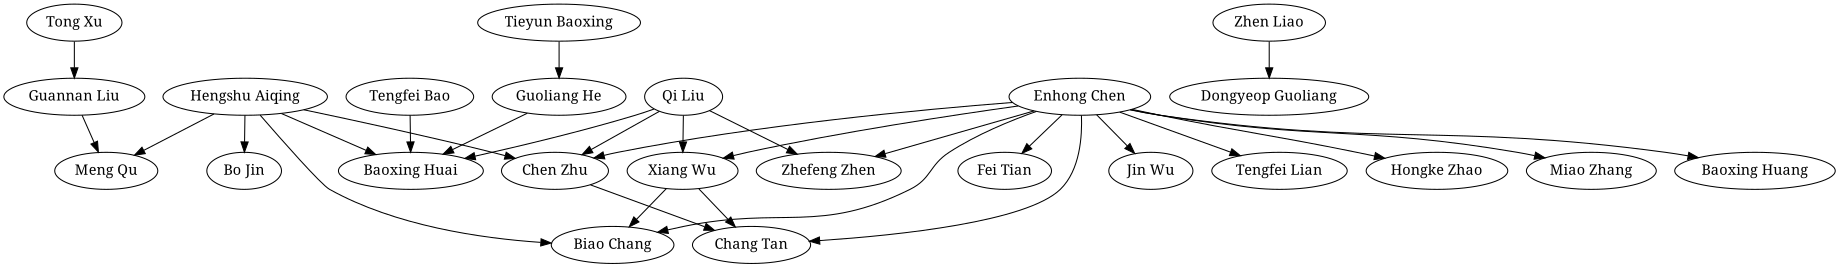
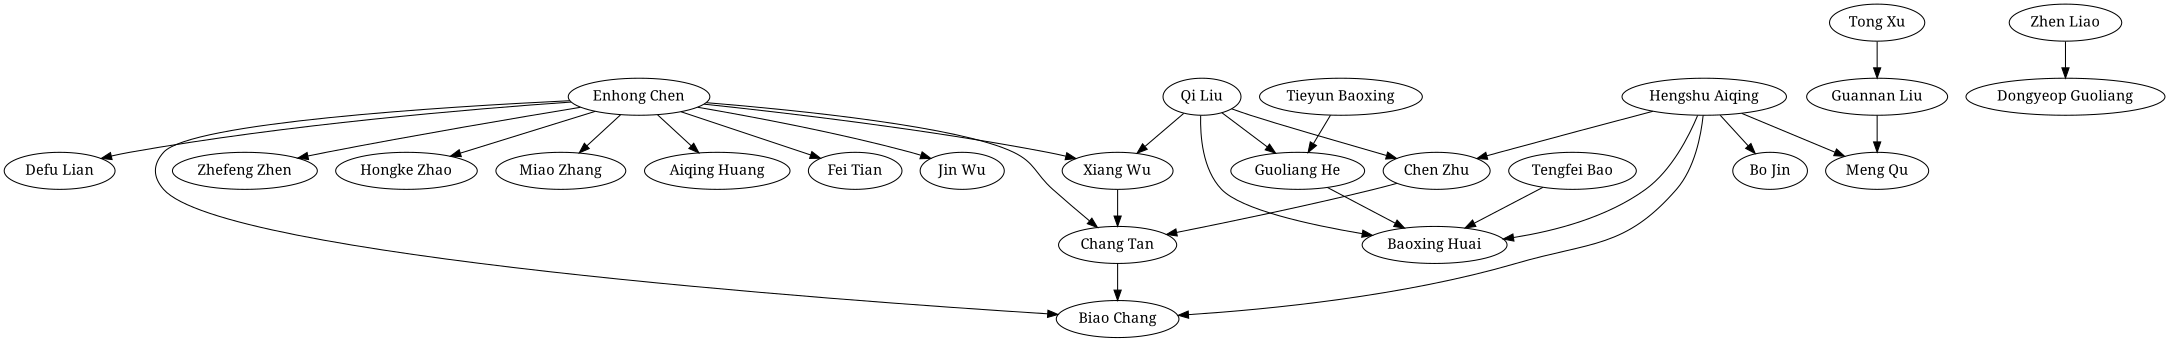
(807, 123) -> none
(739, 125) -> (1245, 130)
(1279, 171) -> (60, 171)
(1755, 171) -> (717, 171)
(654, 201) -> (1118, 277)
